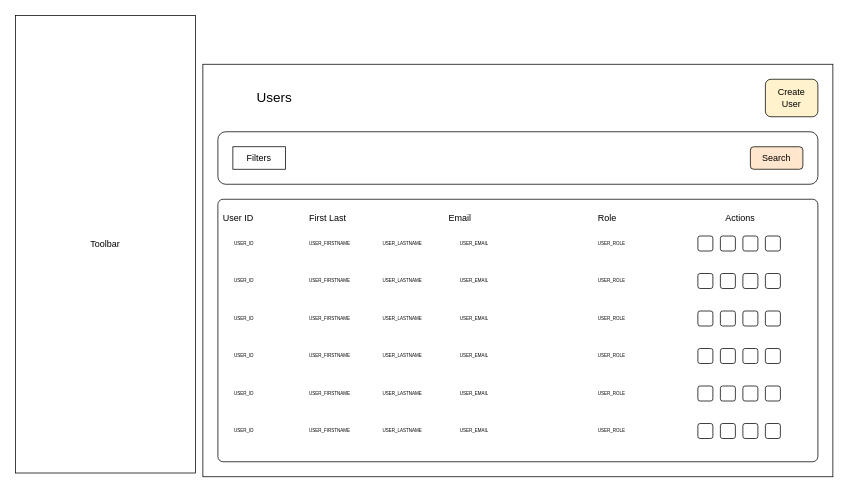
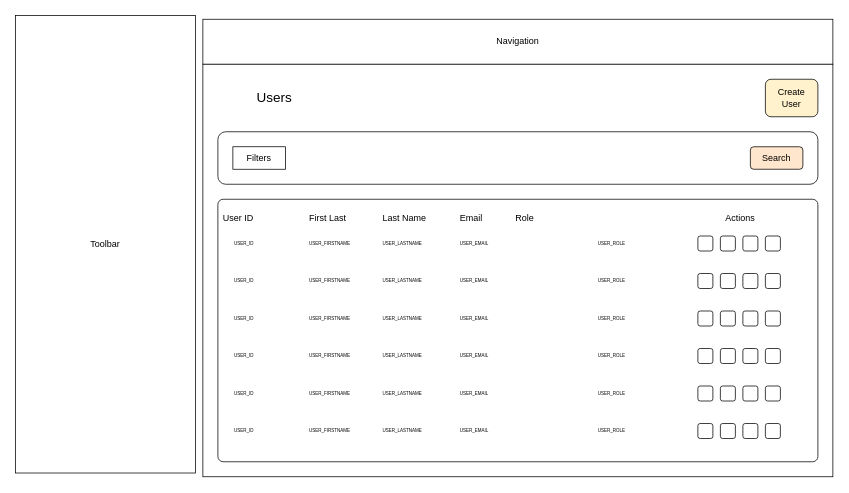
none -> (518, 42)
none -> (411, 218)
(466, 218) -> (477, 218)
(615, 218) -> (533, 218)
